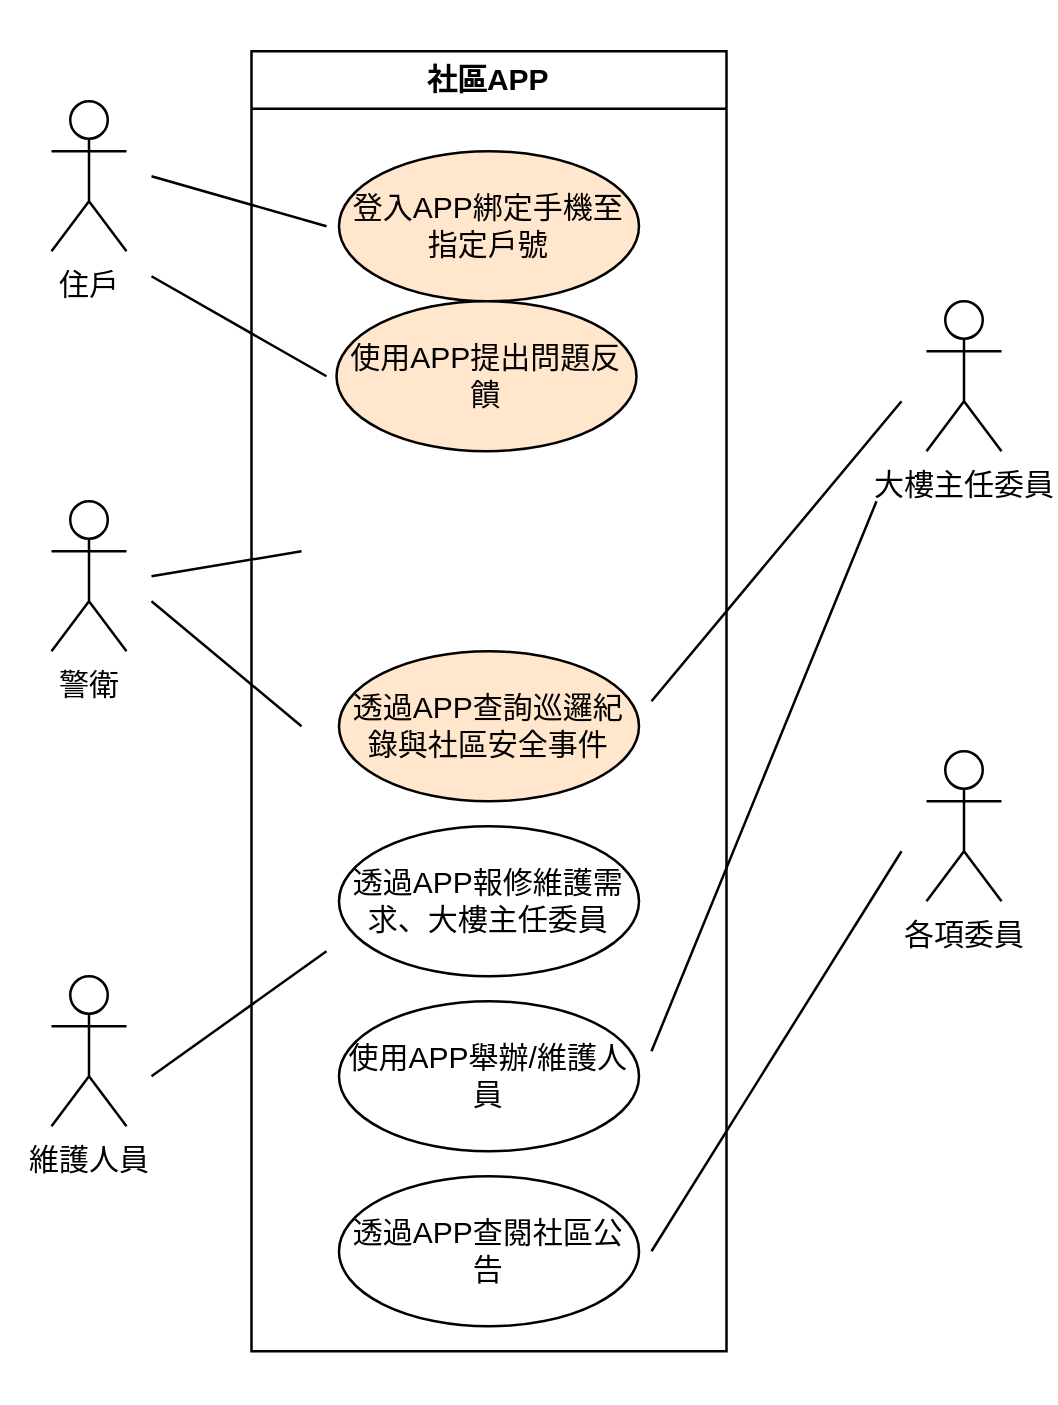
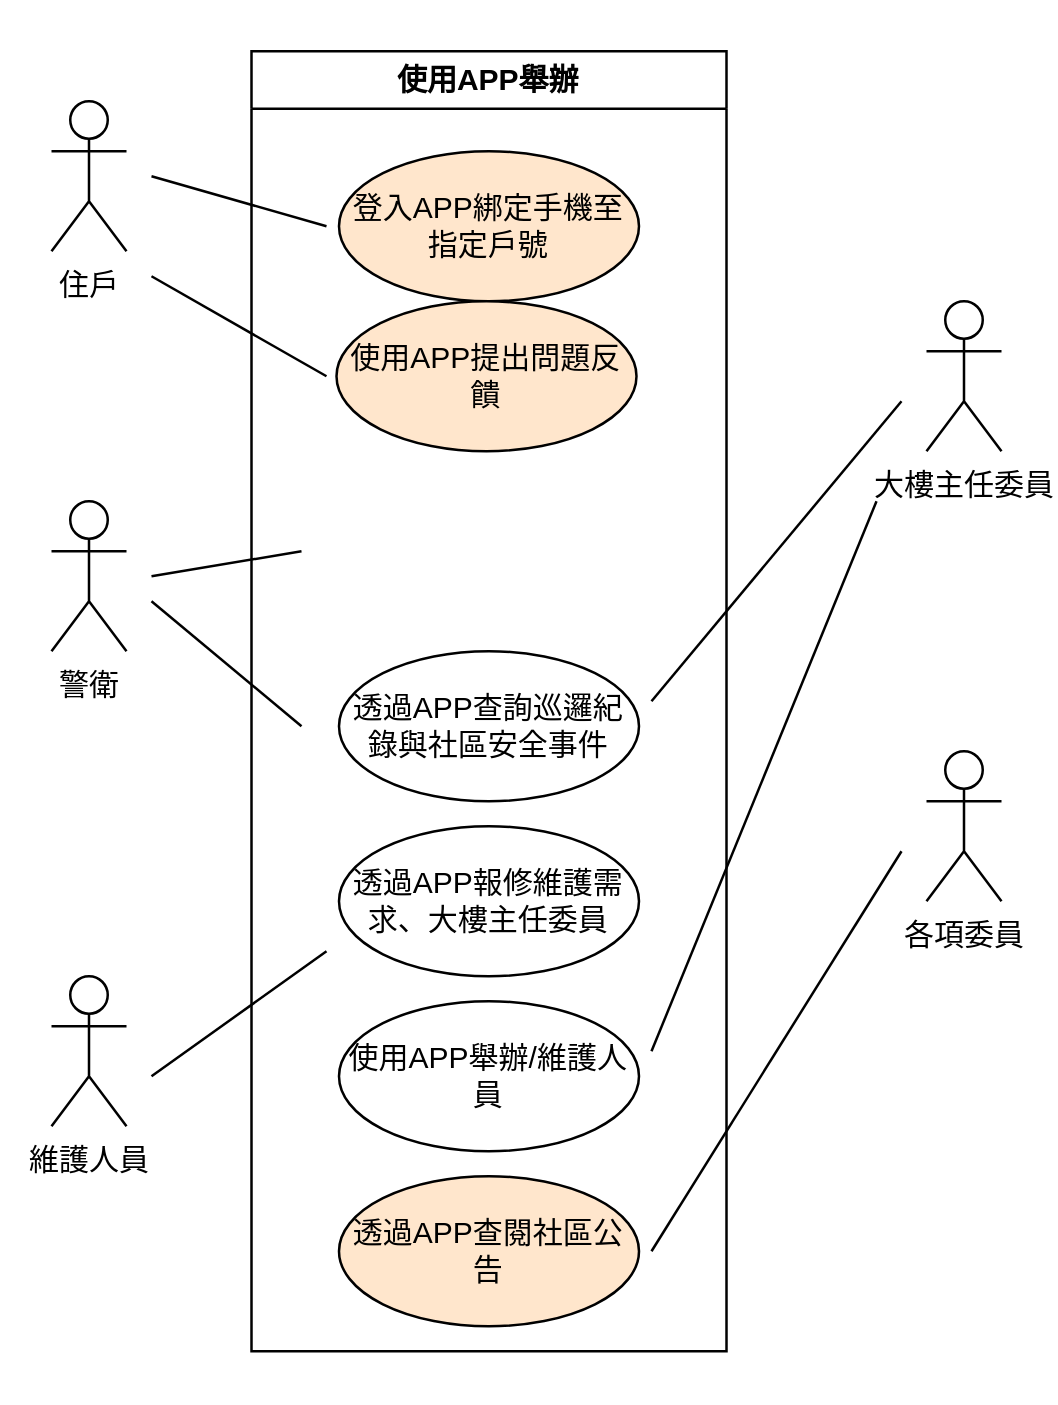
(489, 81) -> (489, 81)
(489, 726) -> (489, 726)
(489, 1251) -> (489, 1251)
